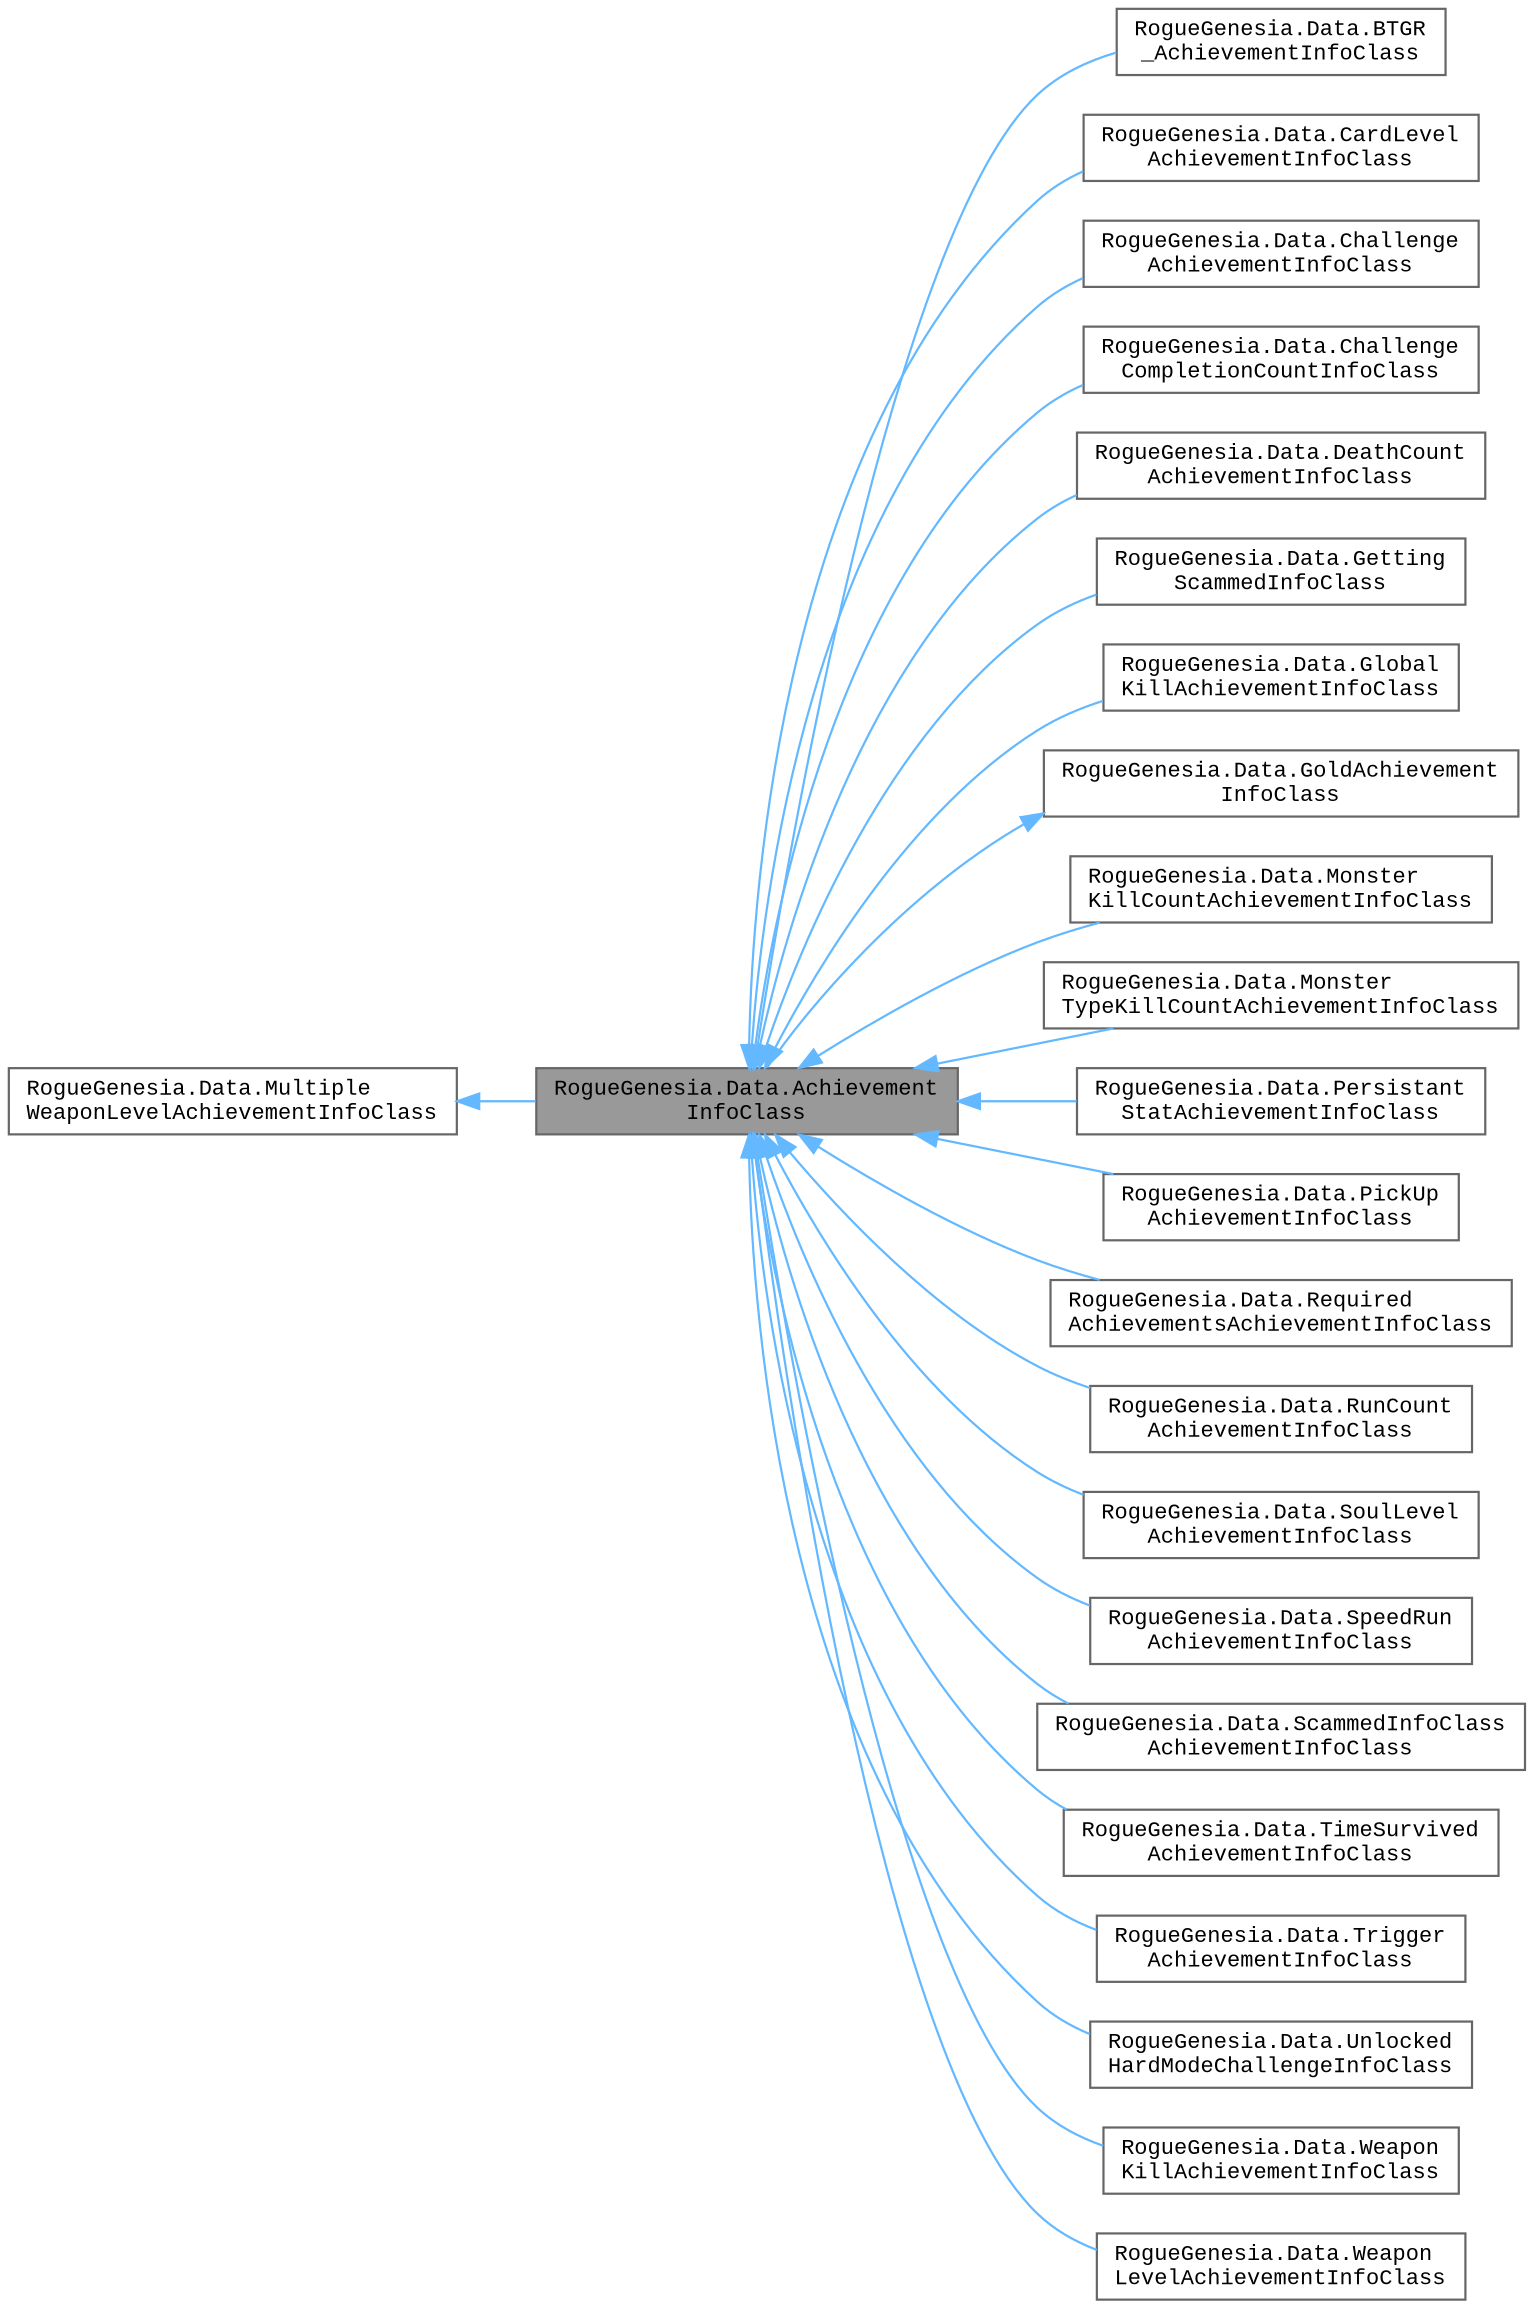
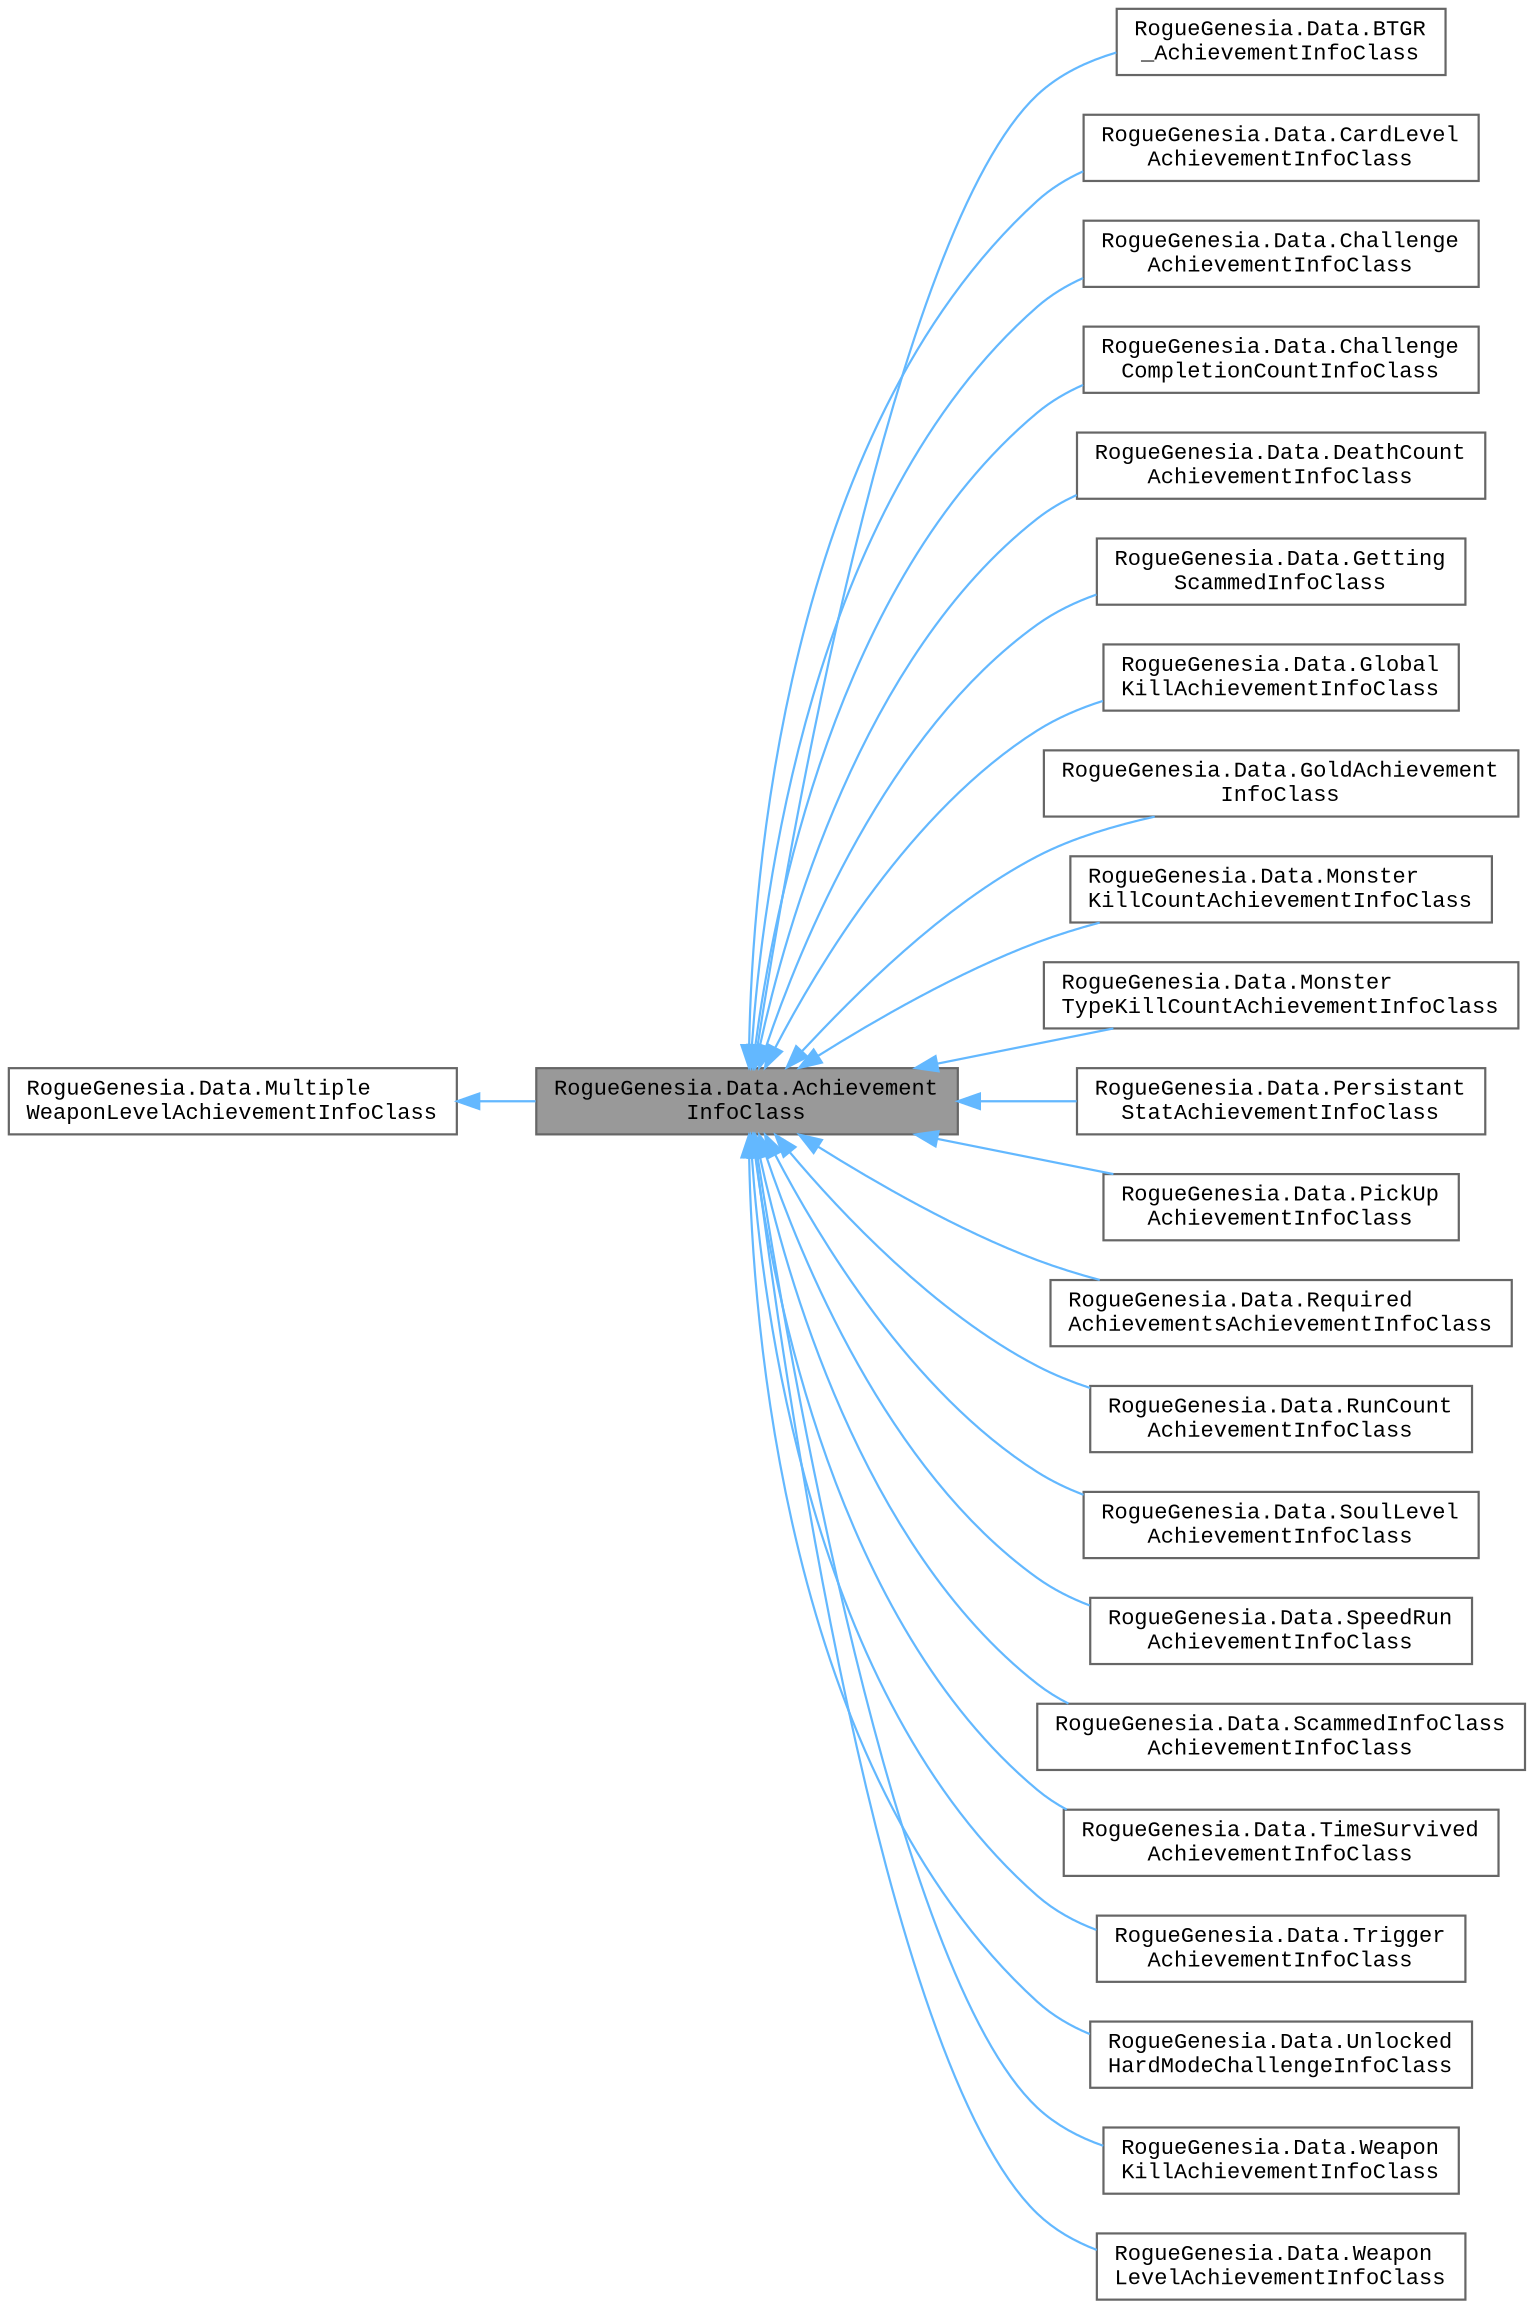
(883, 933) -> (960, 905)
